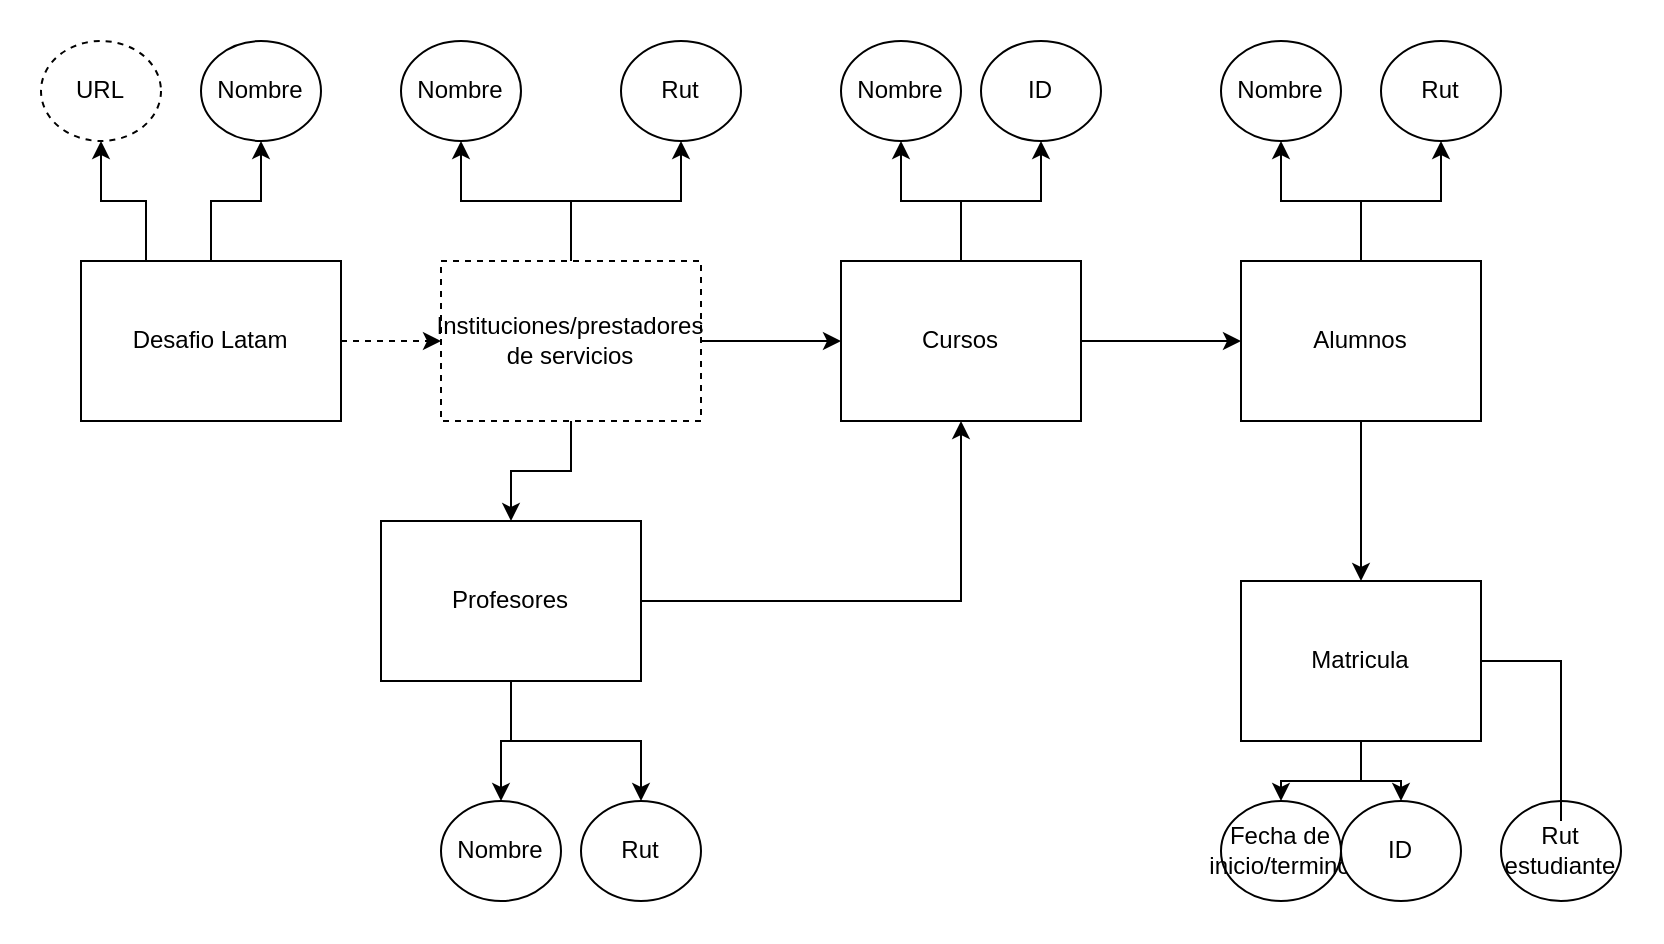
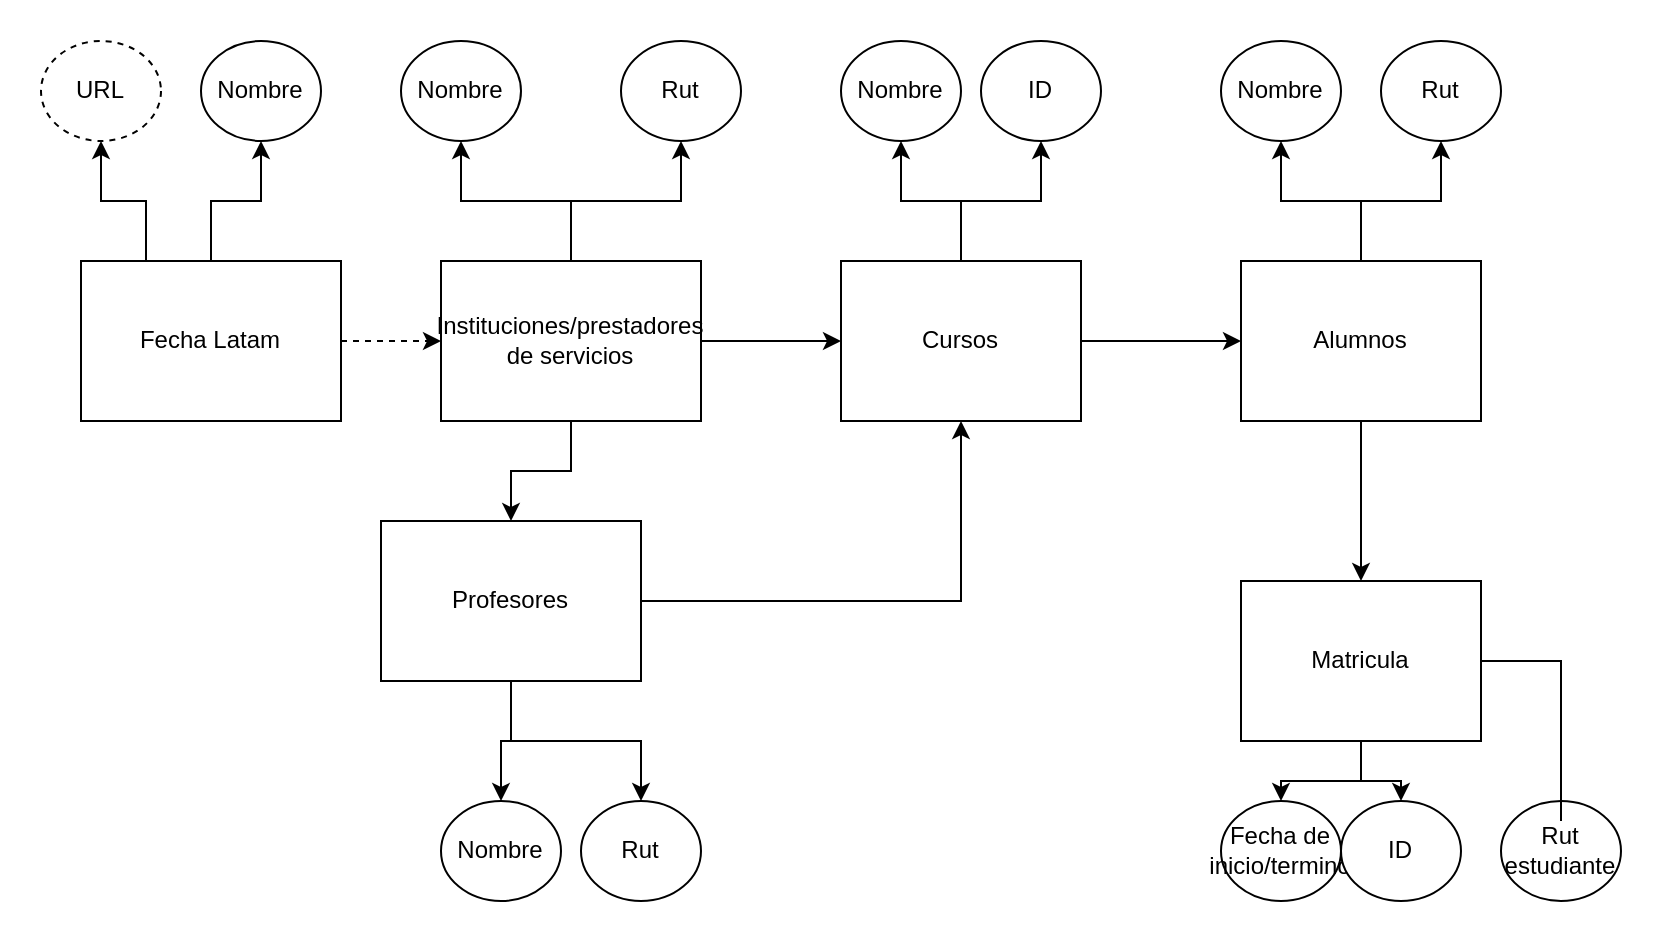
(211, 341) -> (211, 341)
(571, 341) -> (571, 341)
